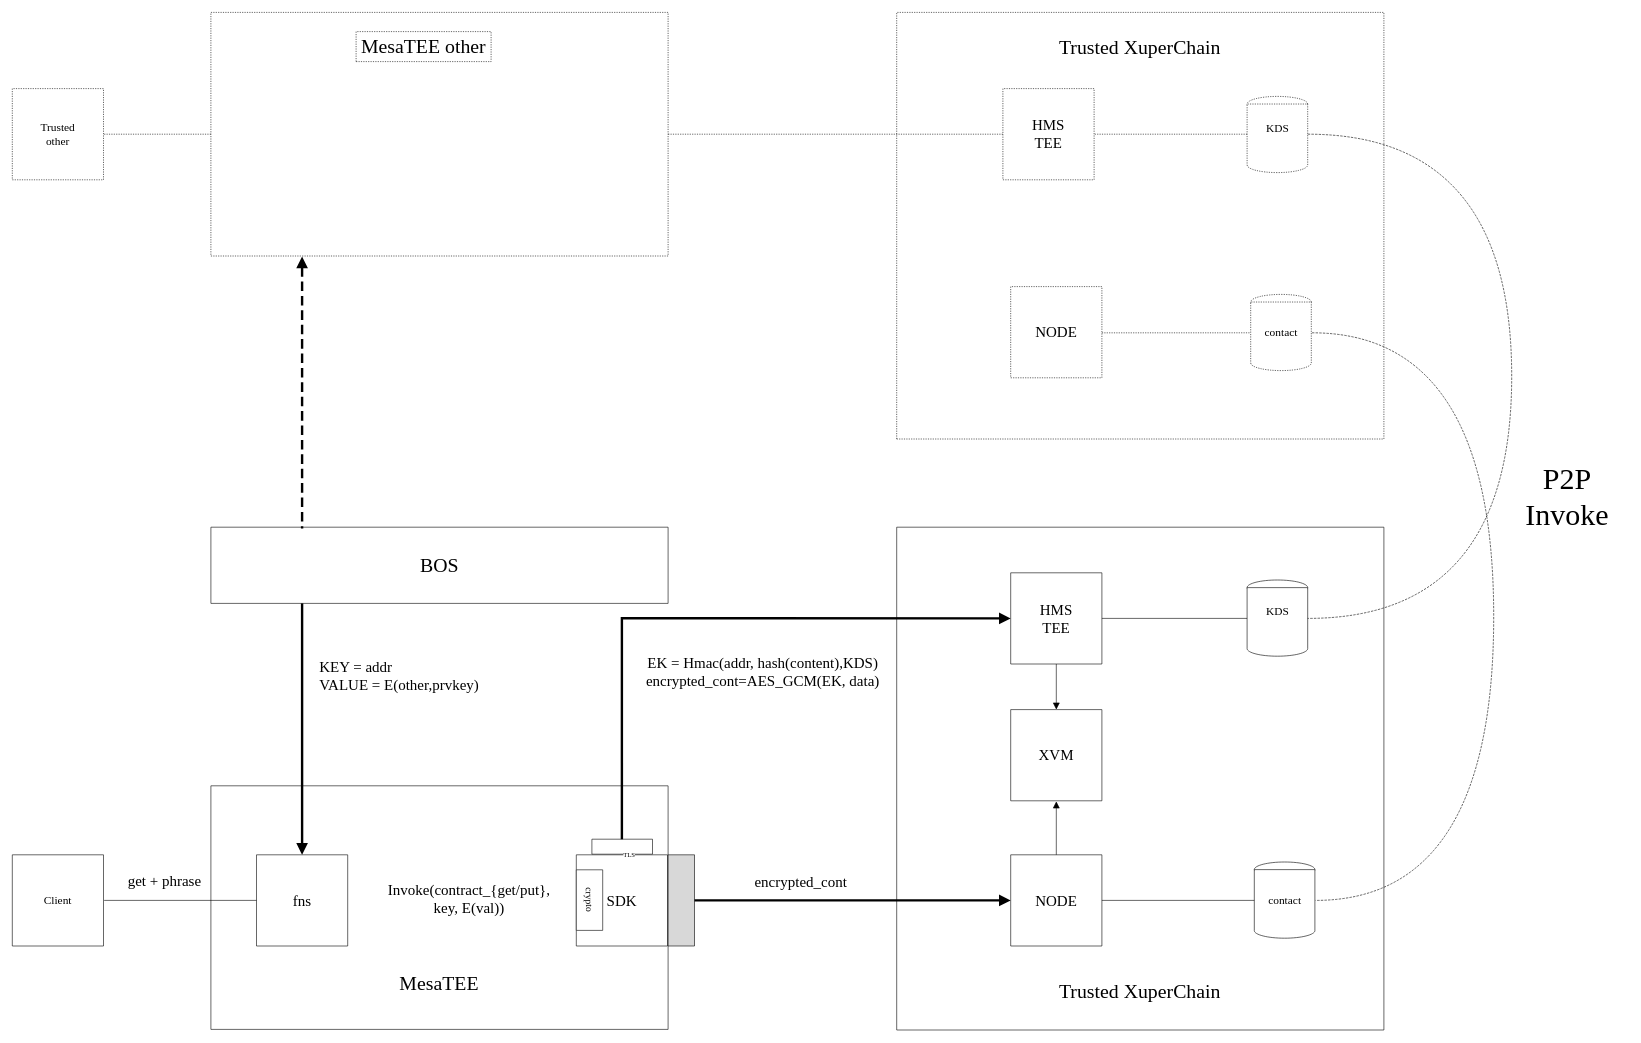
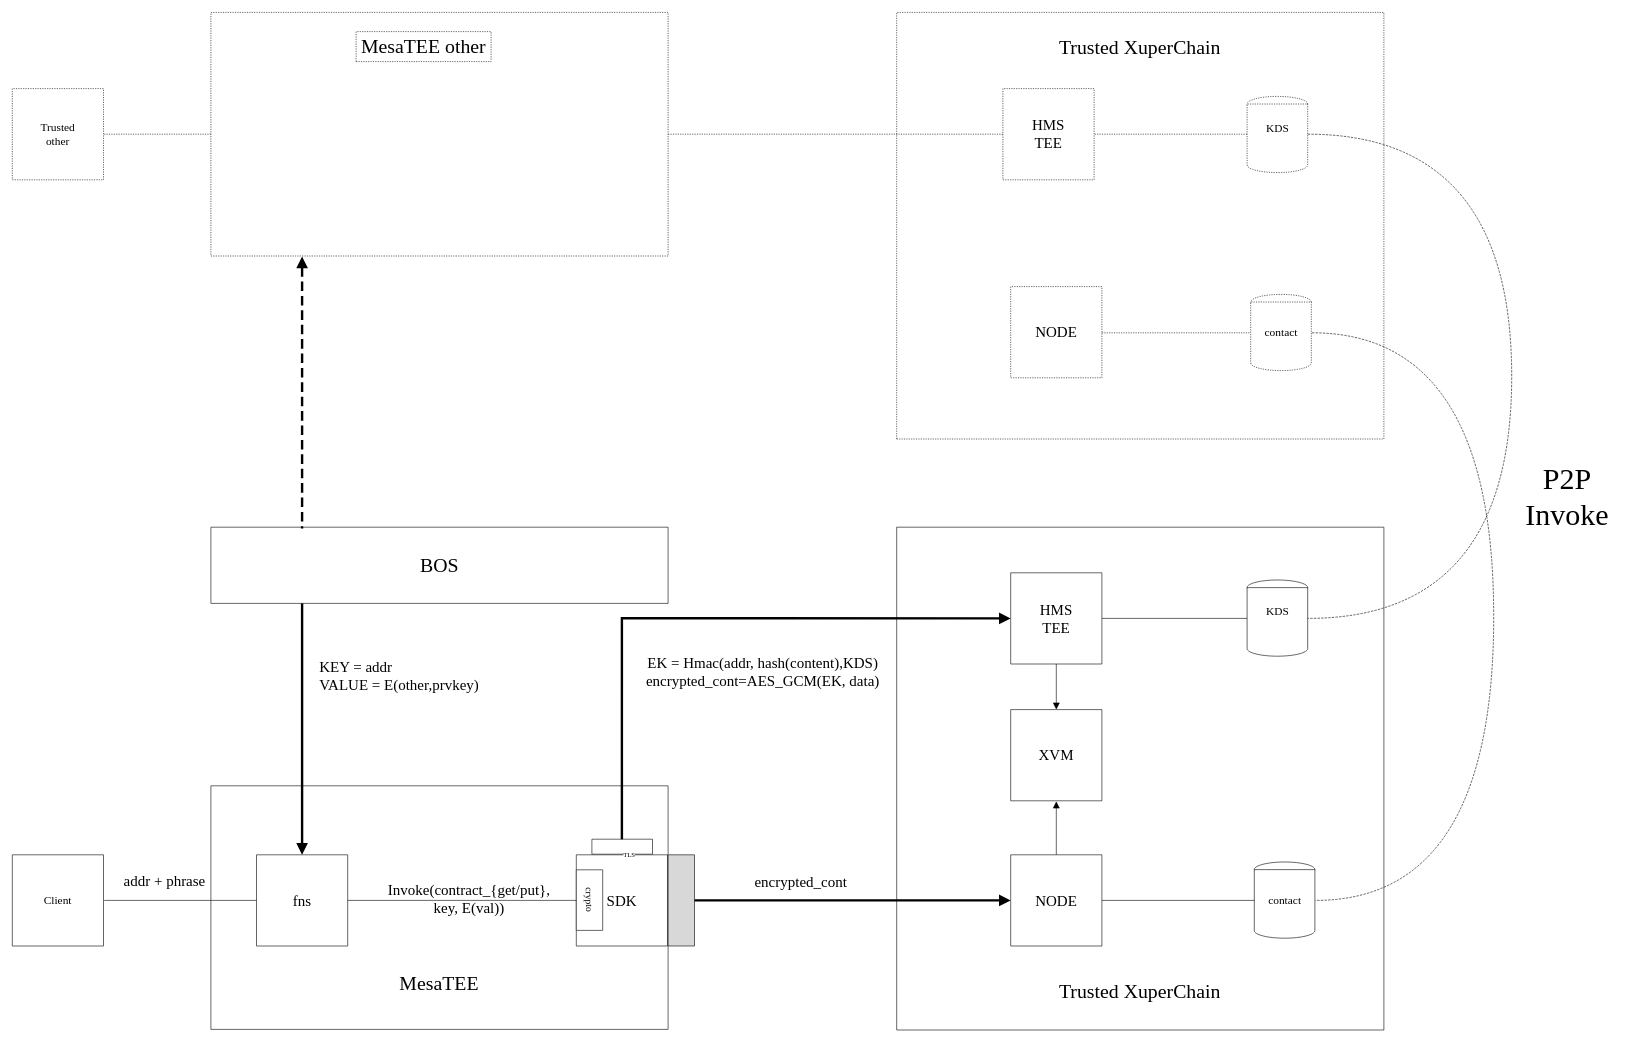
(165, 881) -> (165, 881)
none -> (462, 900)
